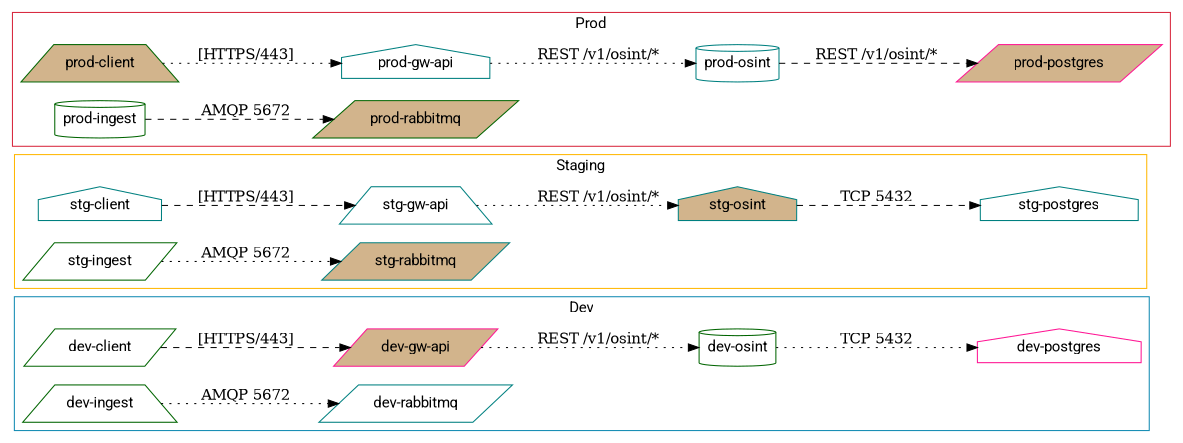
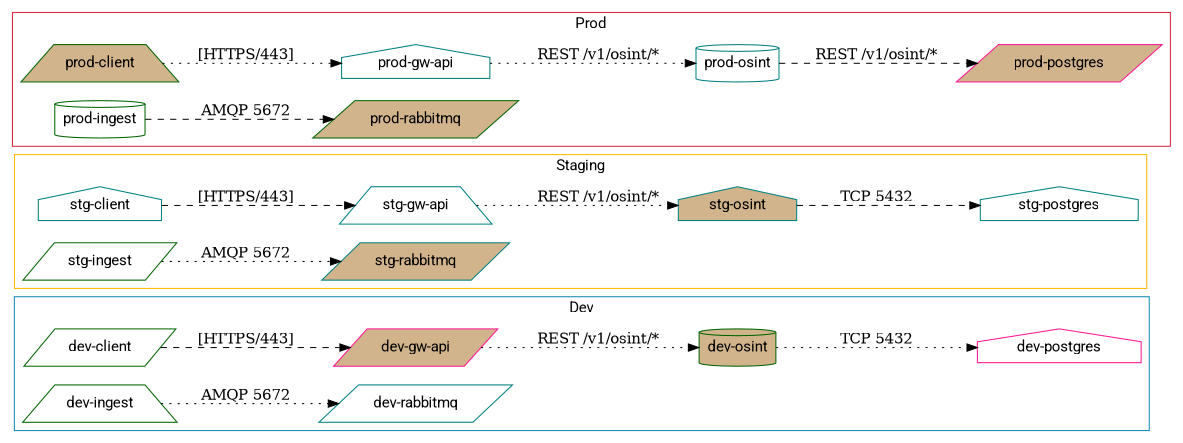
(737, 348) -> (737, 348)
